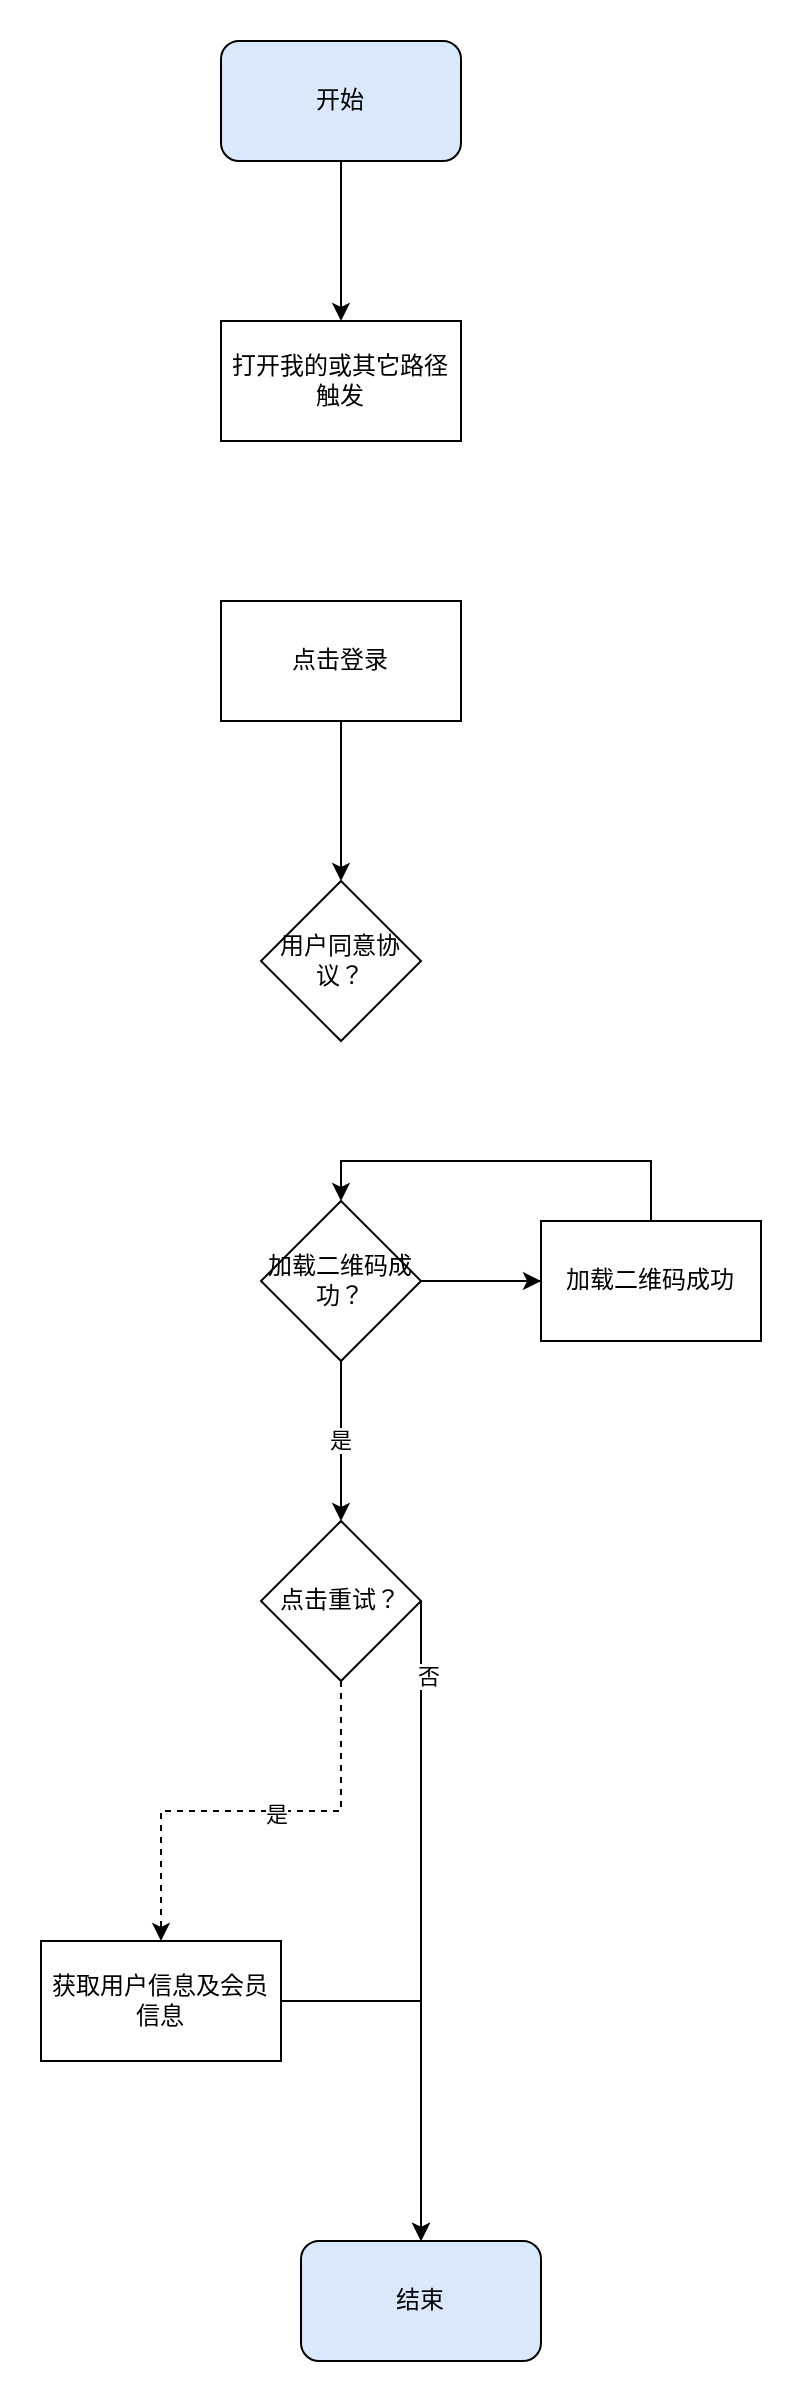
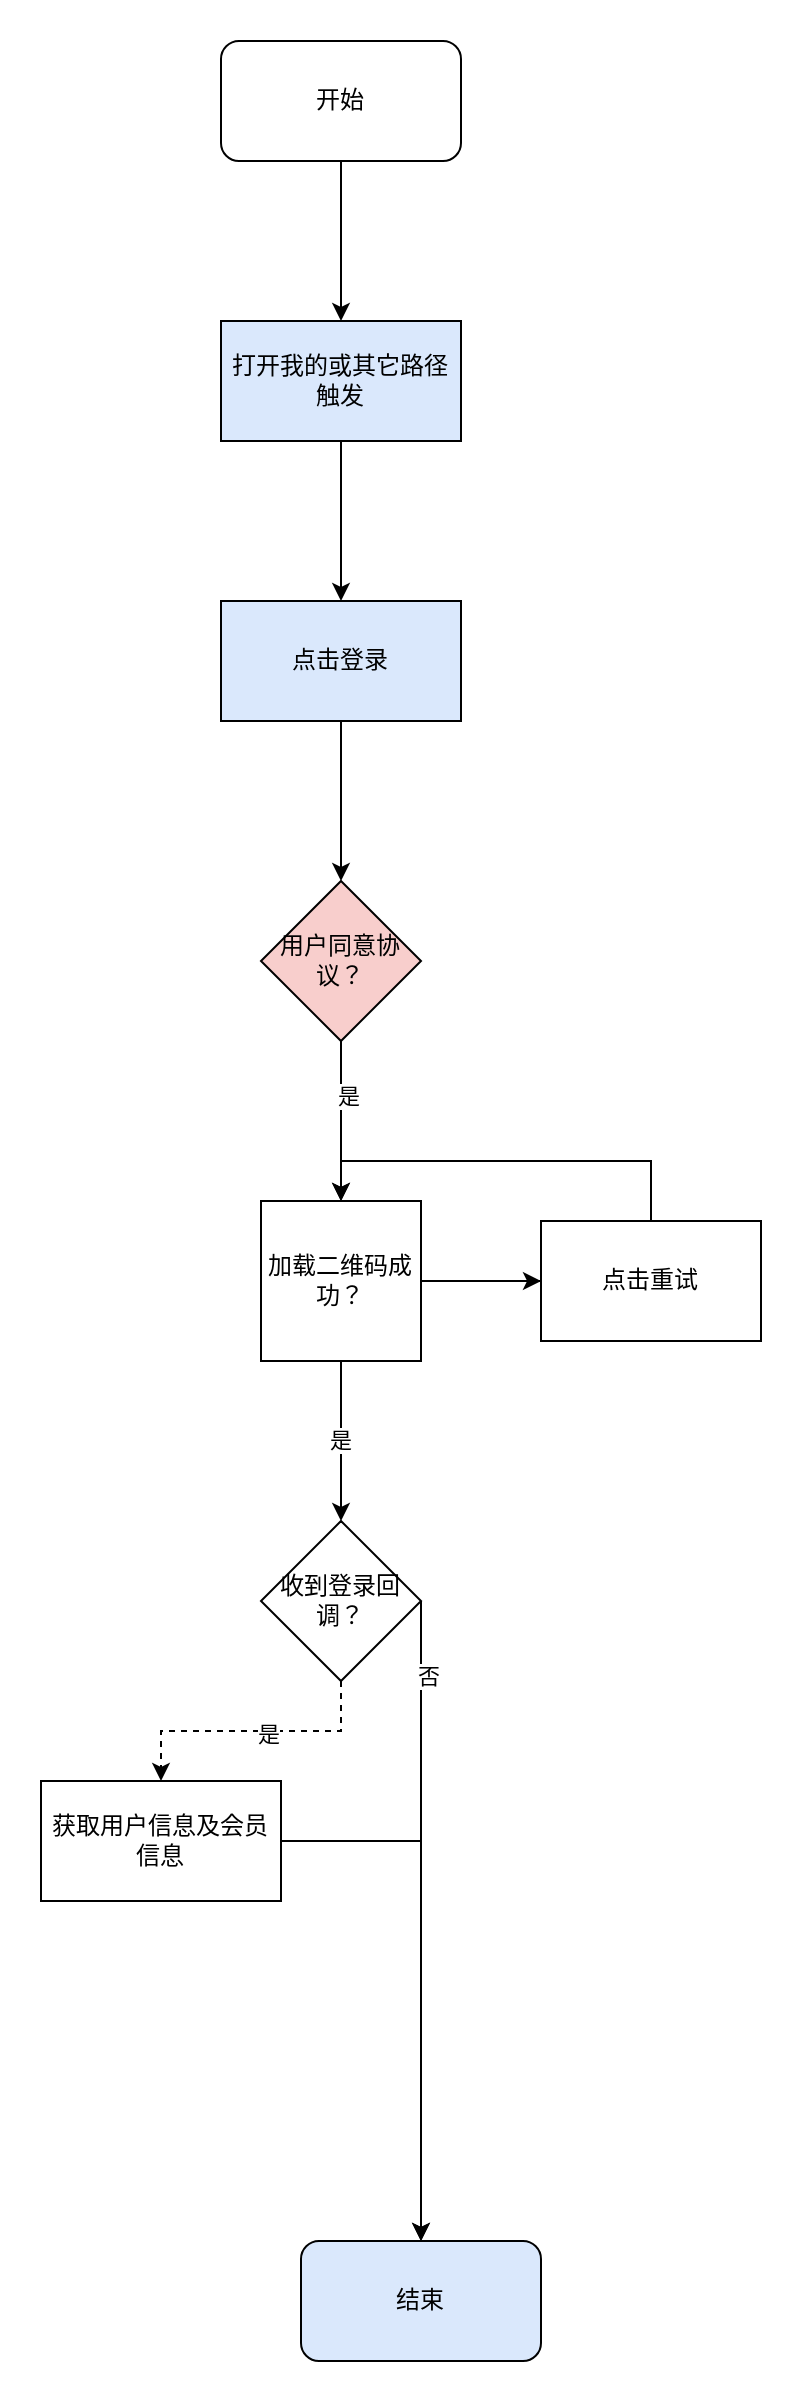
(341, 101) -> (341, 101)
(341, 381) -> (341, 381)
none -> (341, 514)
(341, 661) -> (341, 661)
(341, 961) -> (341, 961)
none -> (341, 1099)
(341, 1281) -> (341, 1281)
(651, 1281) -> (651, 1281)
(341, 1601) -> (341, 1601)
(161, 2001) -> (161, 1841)
